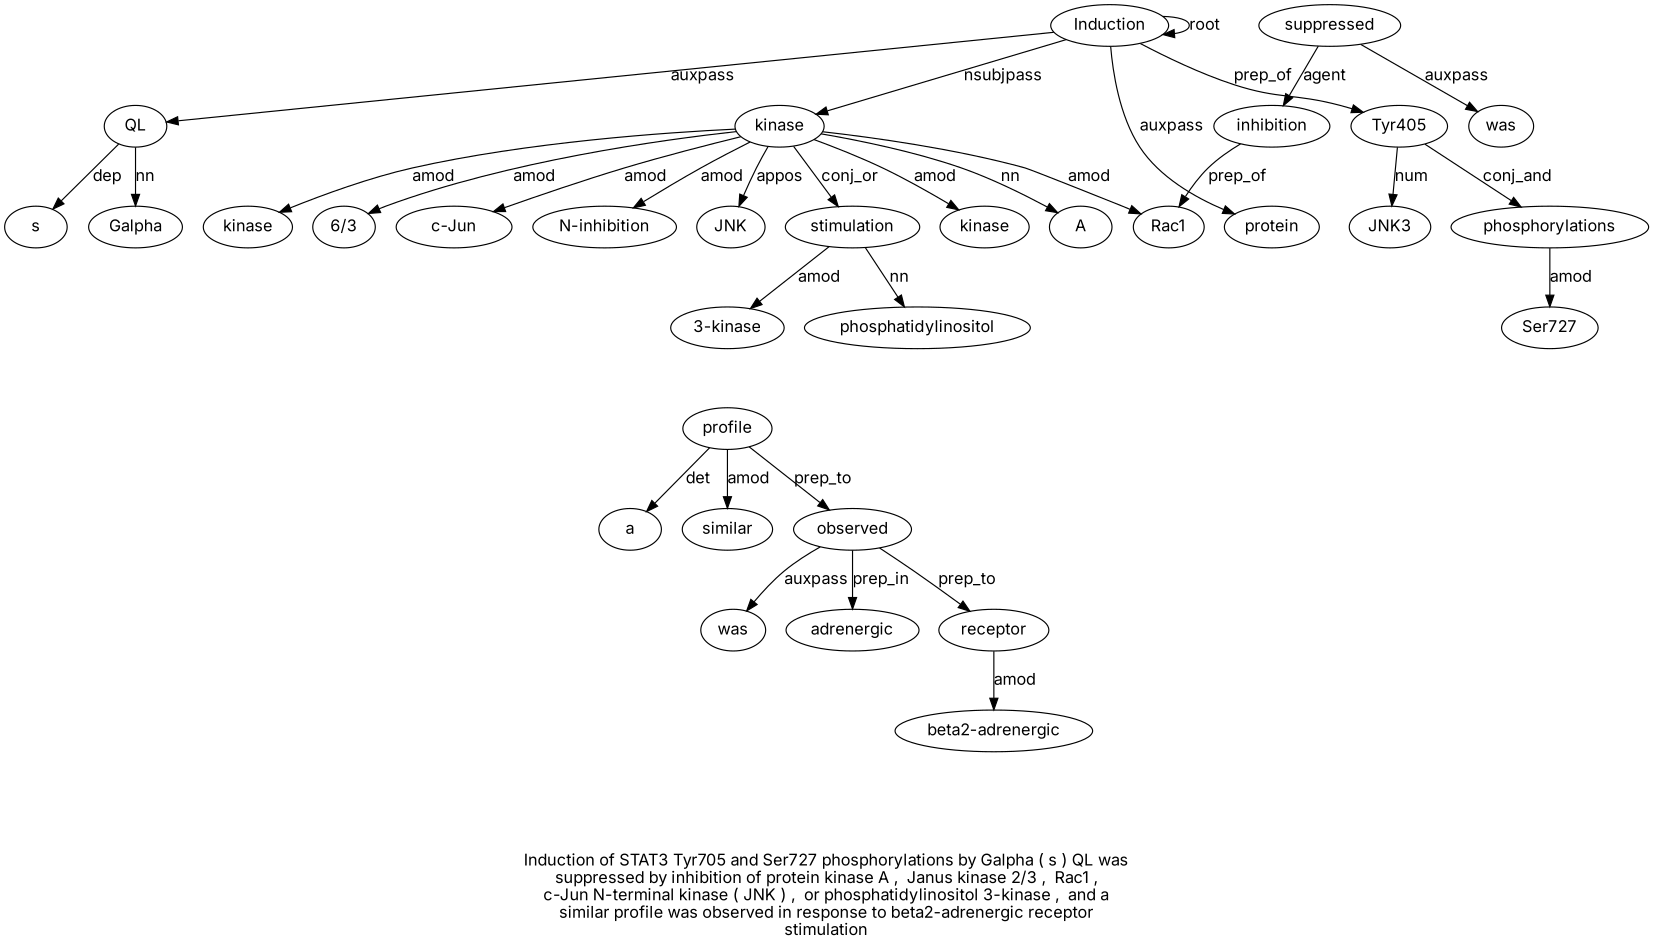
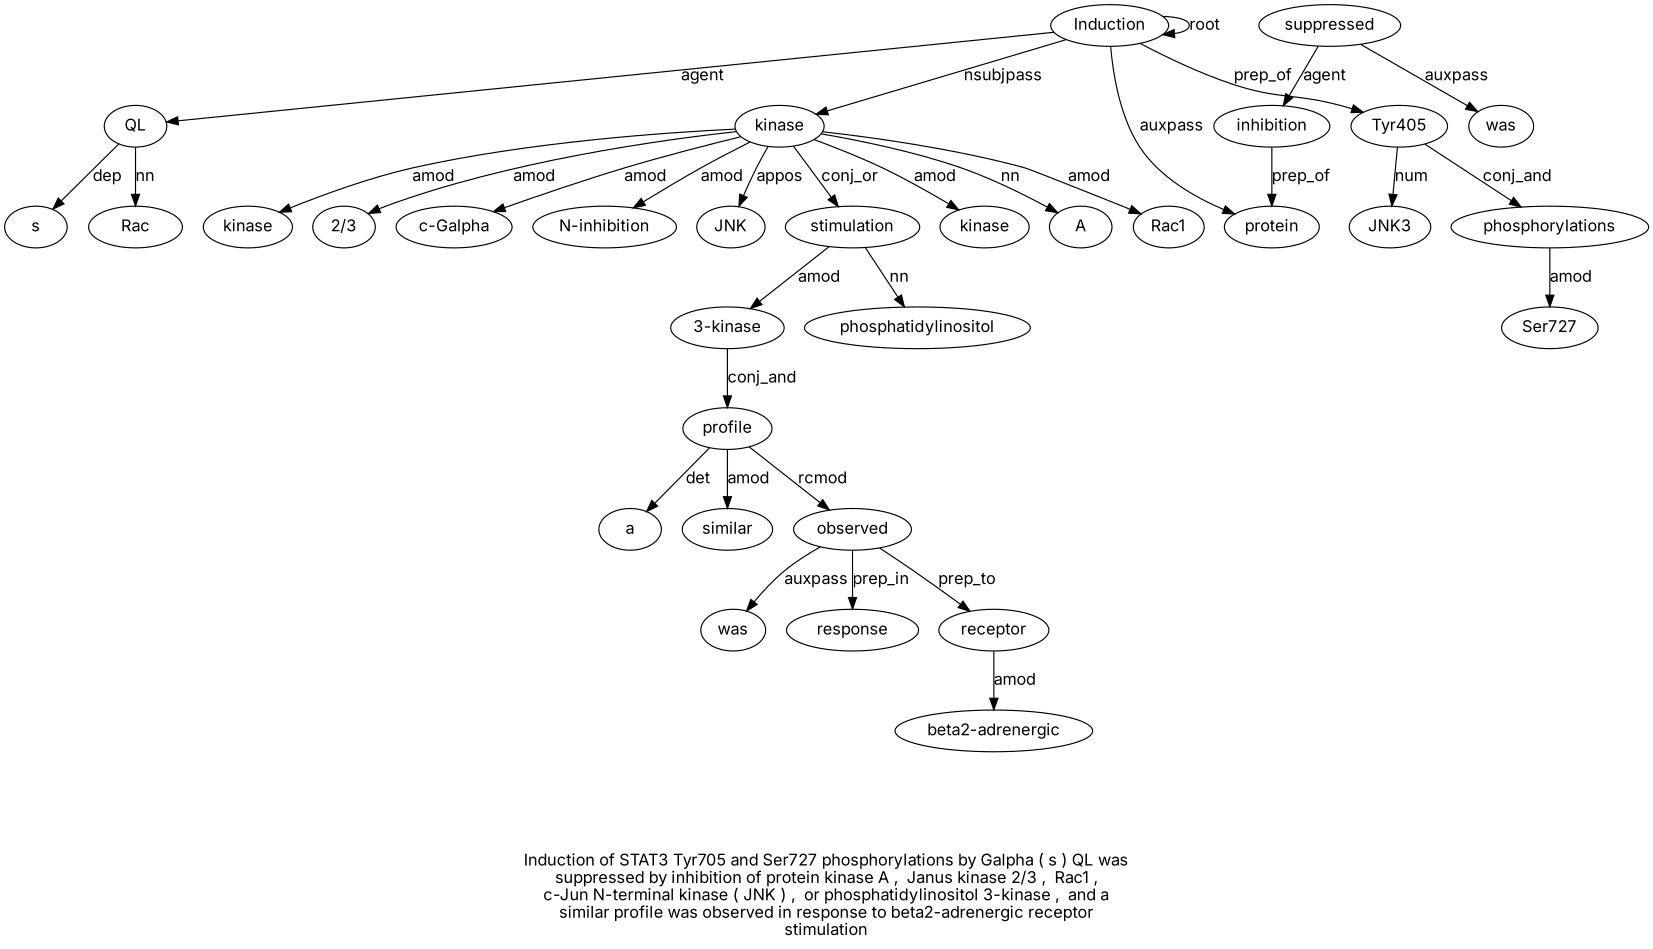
(703, 76) -> (703, 76)
(1210, 167) -> (1272, 171)
(136, 227) -> (136, 227)
(344, 227) -> (344, 227)
(454, 227) -> (454, 227)
none -> (727, 372)
(823, 479) -> (823, 479)
(853, 630) -> (853, 630)
